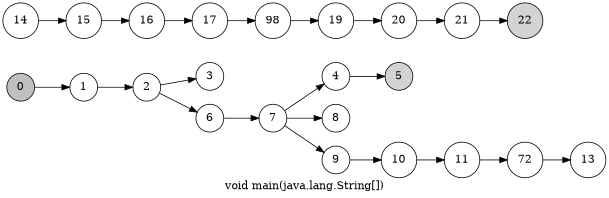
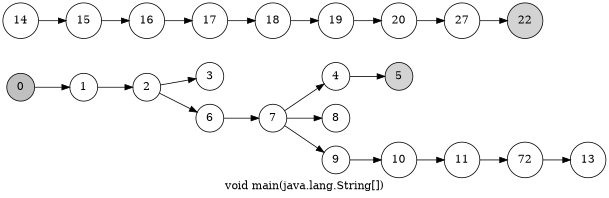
(273, 21) -> (273, 21)
(462, 21) -> (462, 21)
